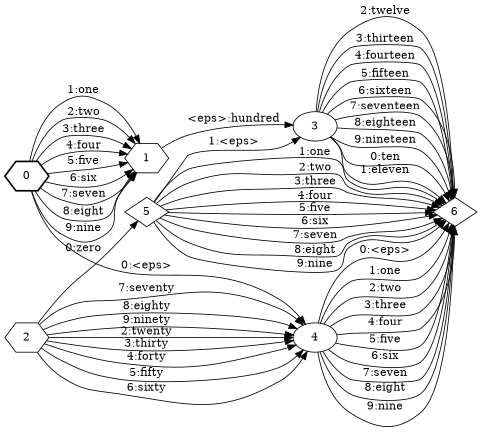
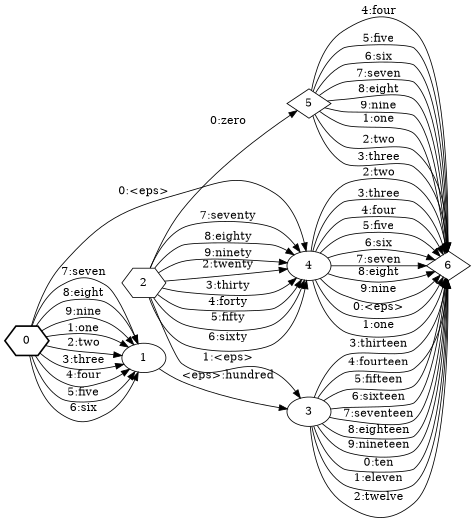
(212, 151) -> (206, 372)
(147, 158) -> (144, 358)
